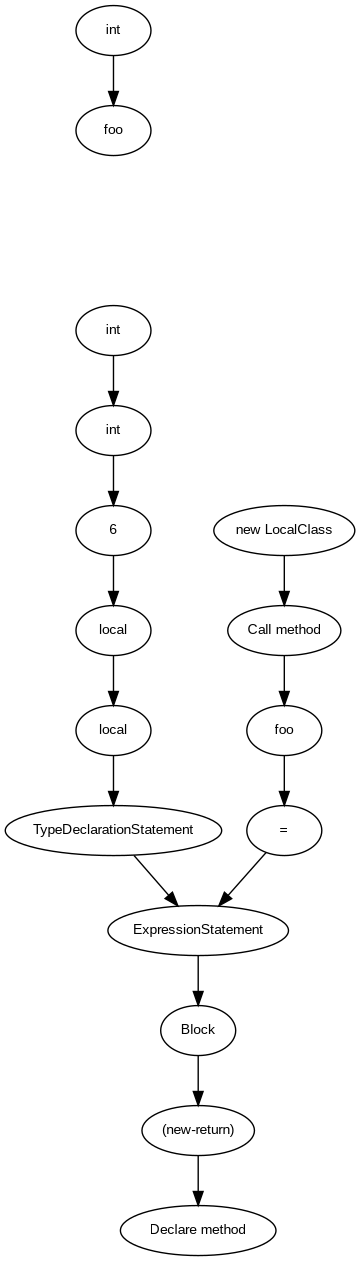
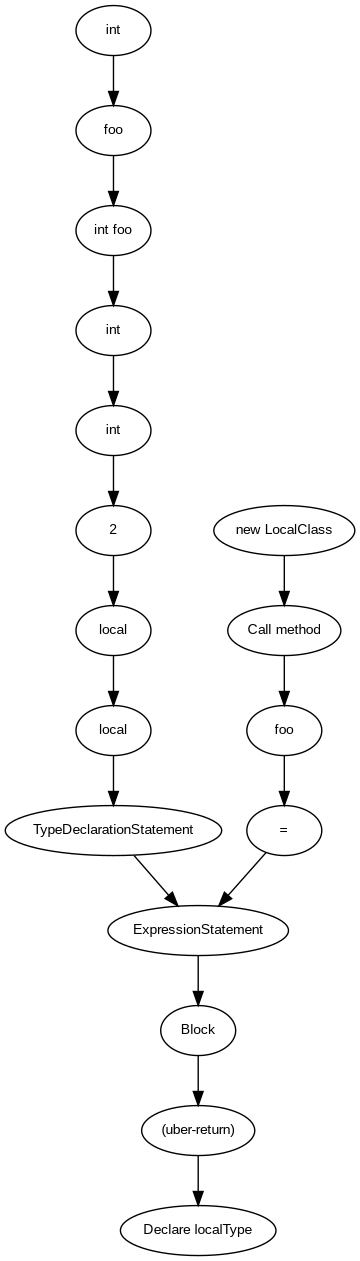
none -> (113, 231)
(113, 531) -> (113, 531)
(198, 1131) -> (198, 1131)
(198, 1231) -> (198, 1231)
